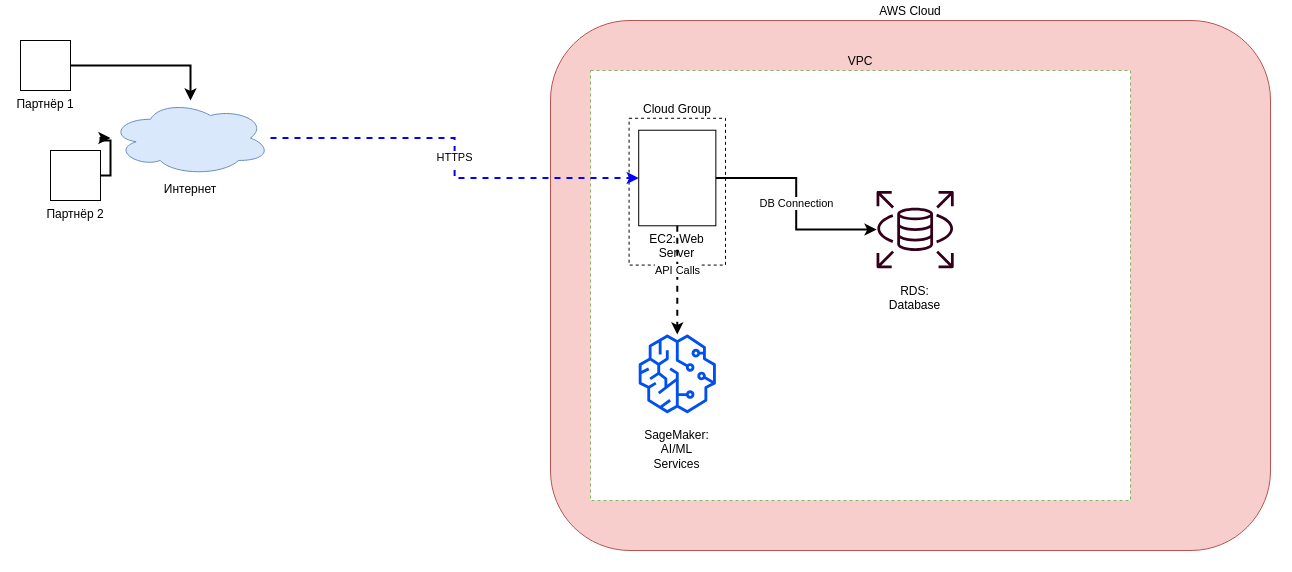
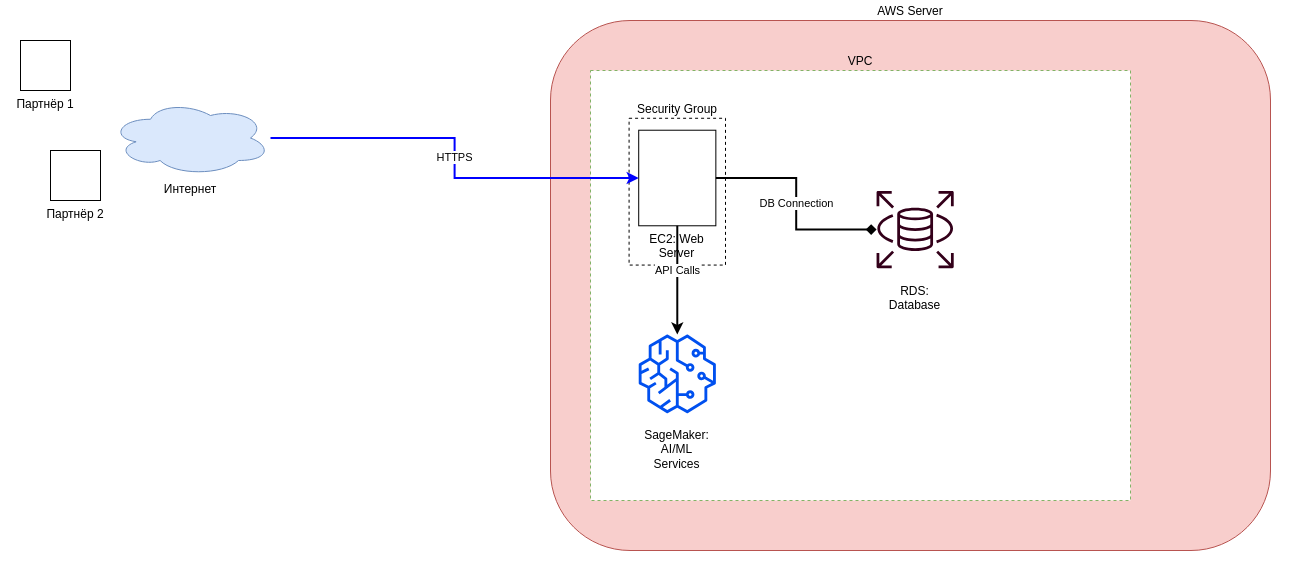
(911, 10) -> (911, 10)
(144, 66) -> none
(678, 108) -> (678, 108)
(367, 138) -> (367, 138)
(111, 157) -> none
(866, 230) -> (865, 230)
(677, 299) -> (677, 299)
